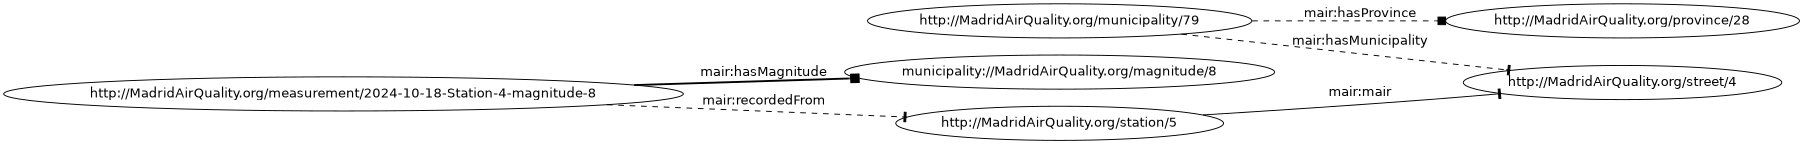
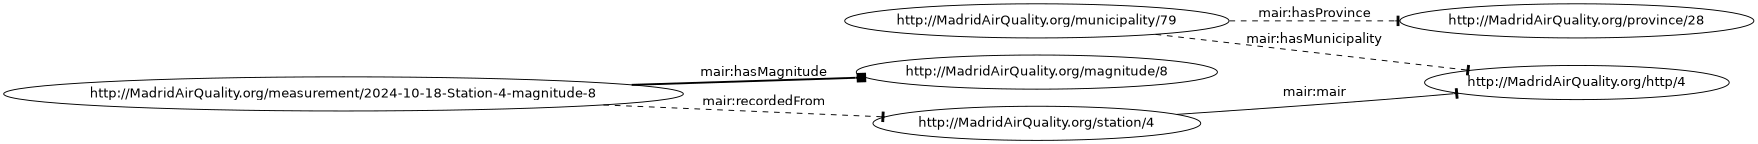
(1344, 21) -> (1312, 21)
(1060, 72) -> (1037, 72)
(1623, 83) -> (1577, 83)
(1060, 123) -> (1037, 123)
